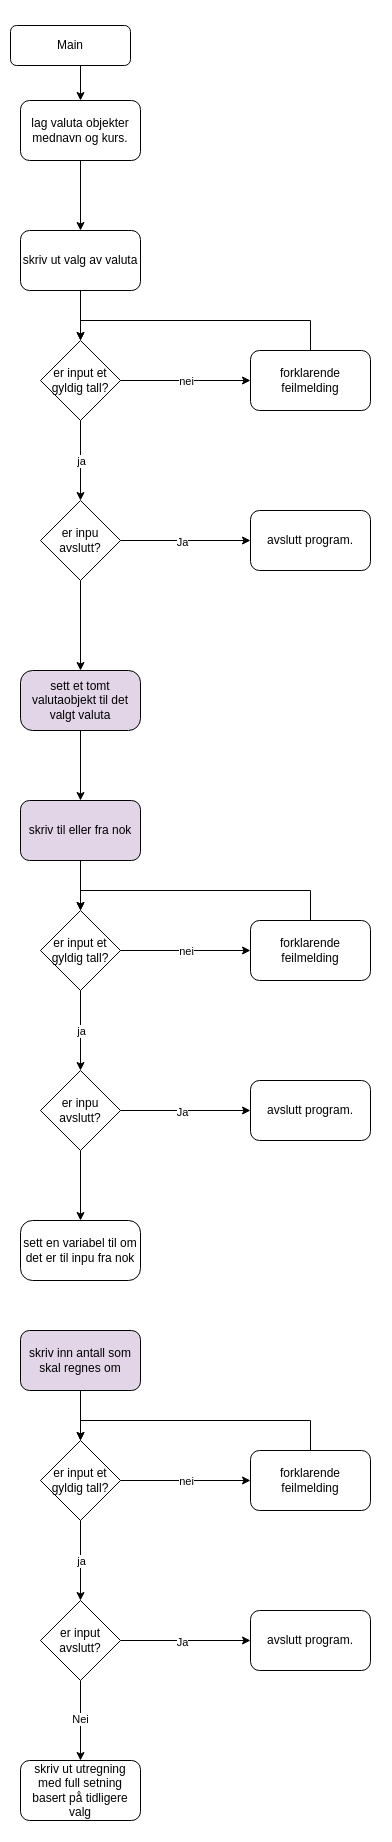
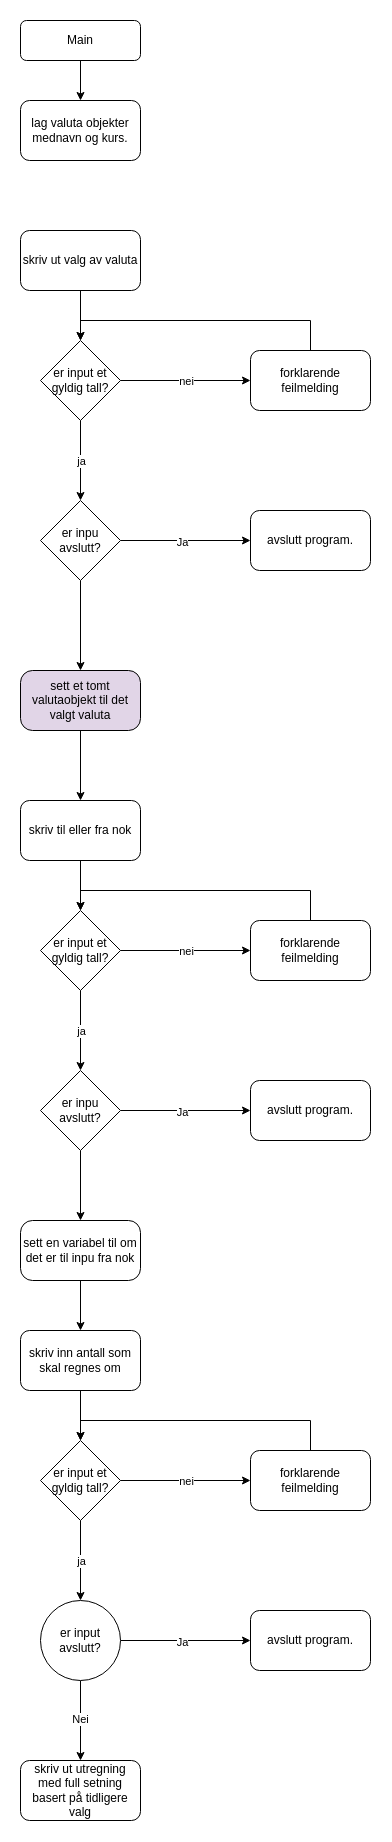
(71, 46) -> (81, 41)
(81, 192) -> none
(81, 831) -> (81, 831)
none -> (81, 1302)
(81, 1361) -> (81, 1361)
(81, 1641) -> (81, 1641)
